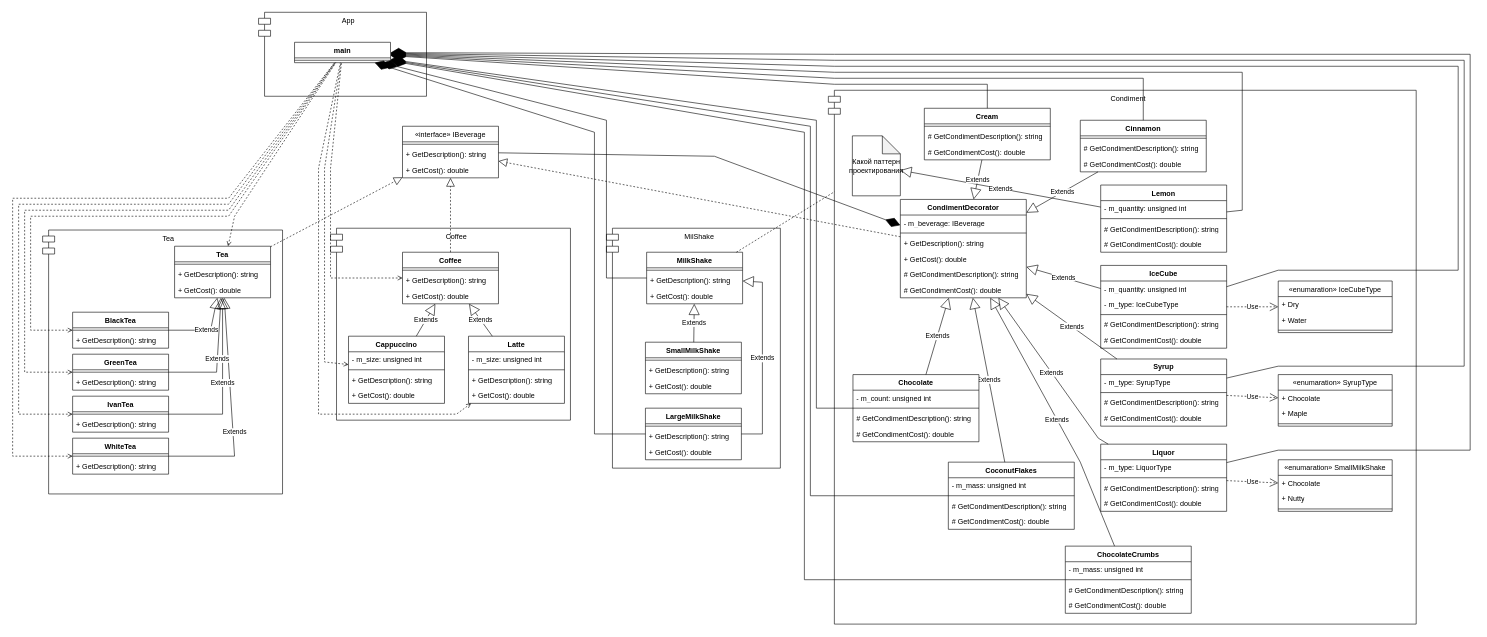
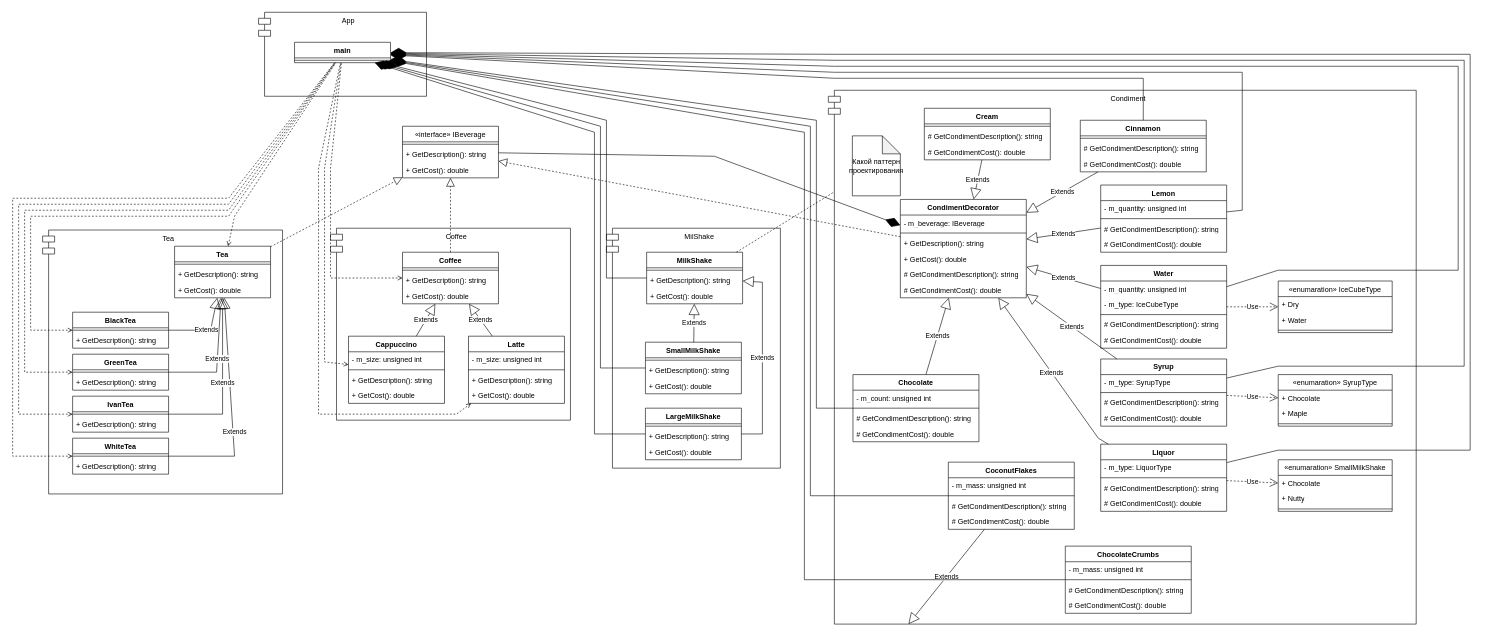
(708, 76) -> none
none -> (600, 140)
(1038, 196) -> (1068, 233)
(1164, 274) -> (1164, 274)
(990, 385) -> (949, 573)
(1060, 424) -> none
